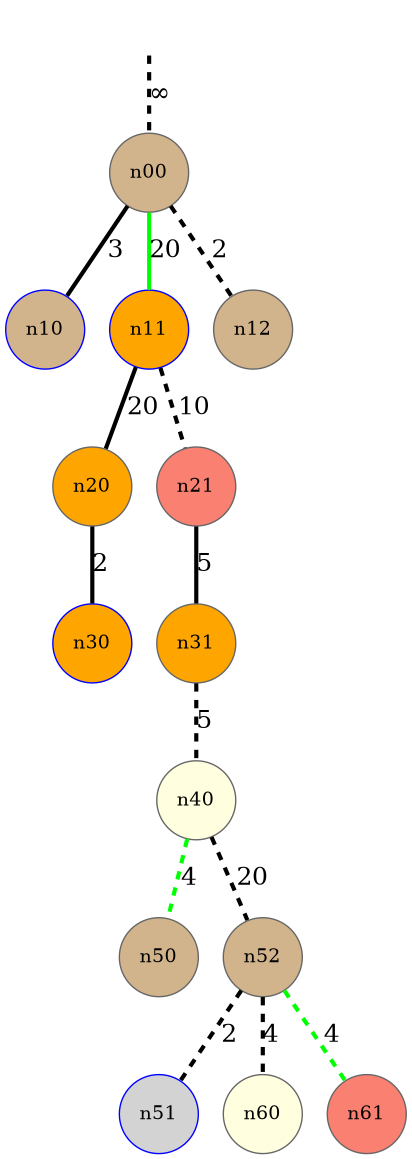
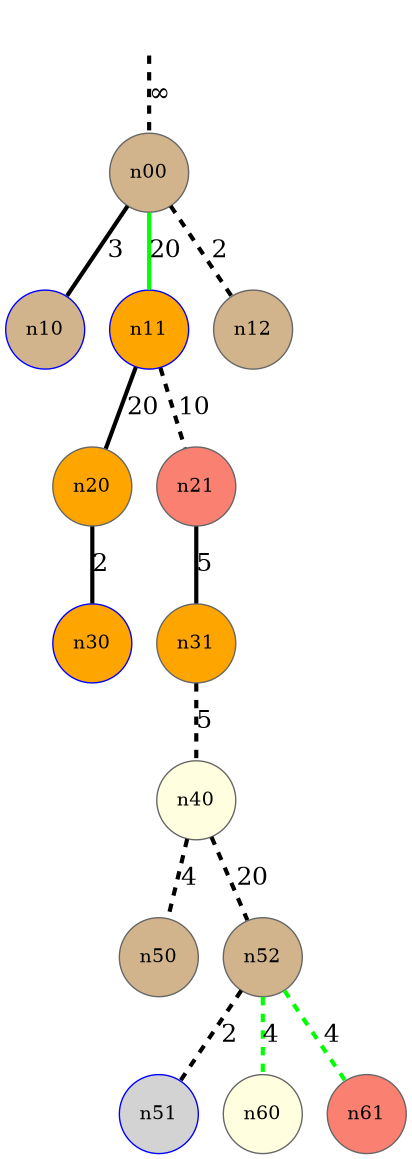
(178, 879) -> (178, 879)
(263, 1036) -> (263, 1036)
